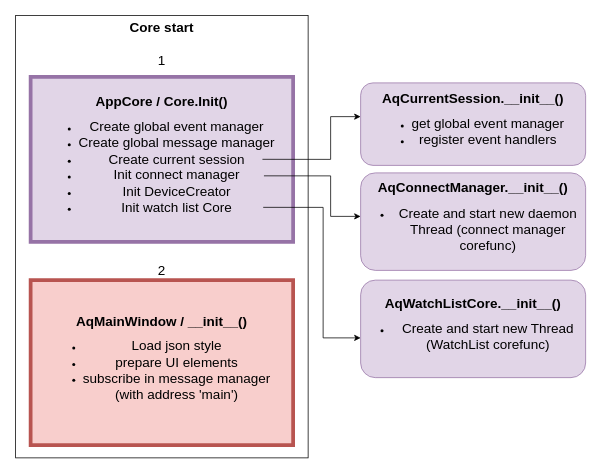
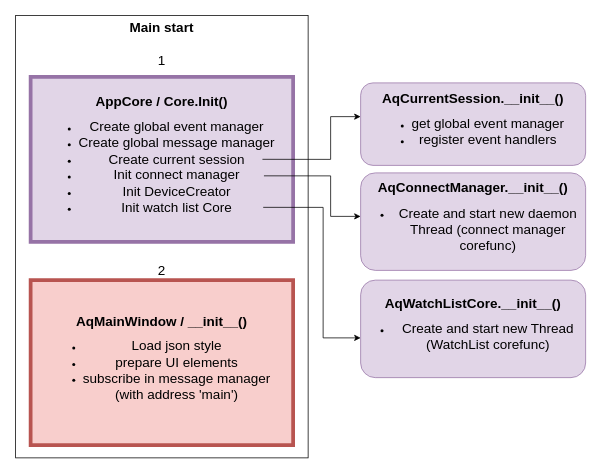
(162, 37) -> (162, 37)
